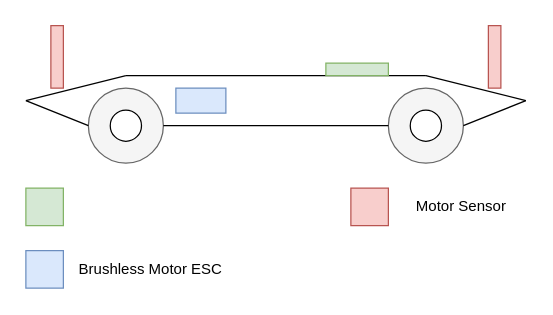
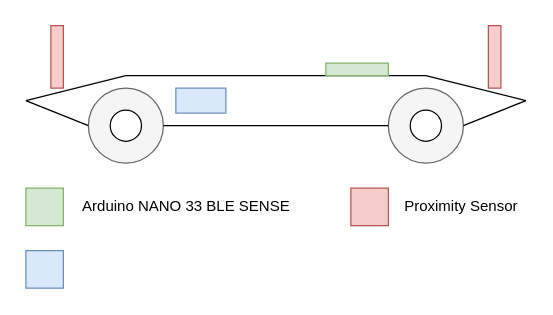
none -> (186, 207)
(461, 207) -> (461, 207)
(151, 269) -> none
